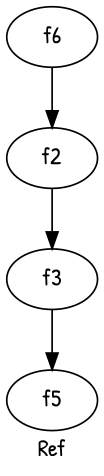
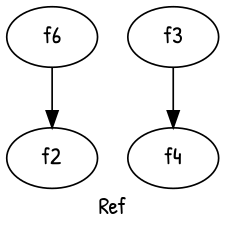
(52, 210) -> none
(52, 400) -> (173, 158)
